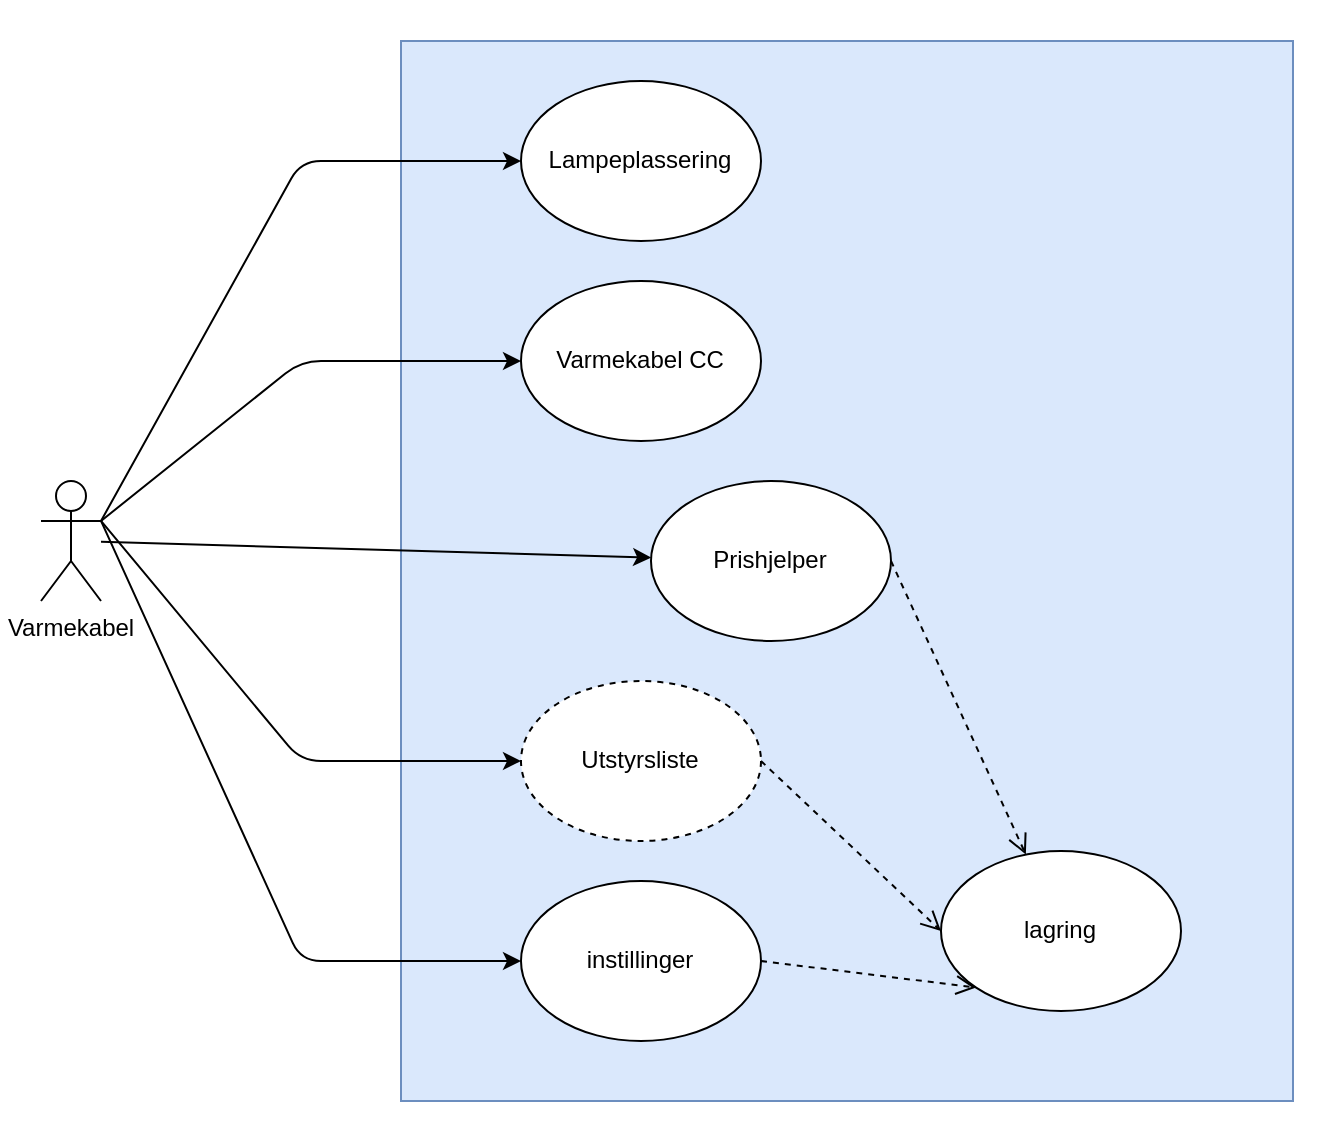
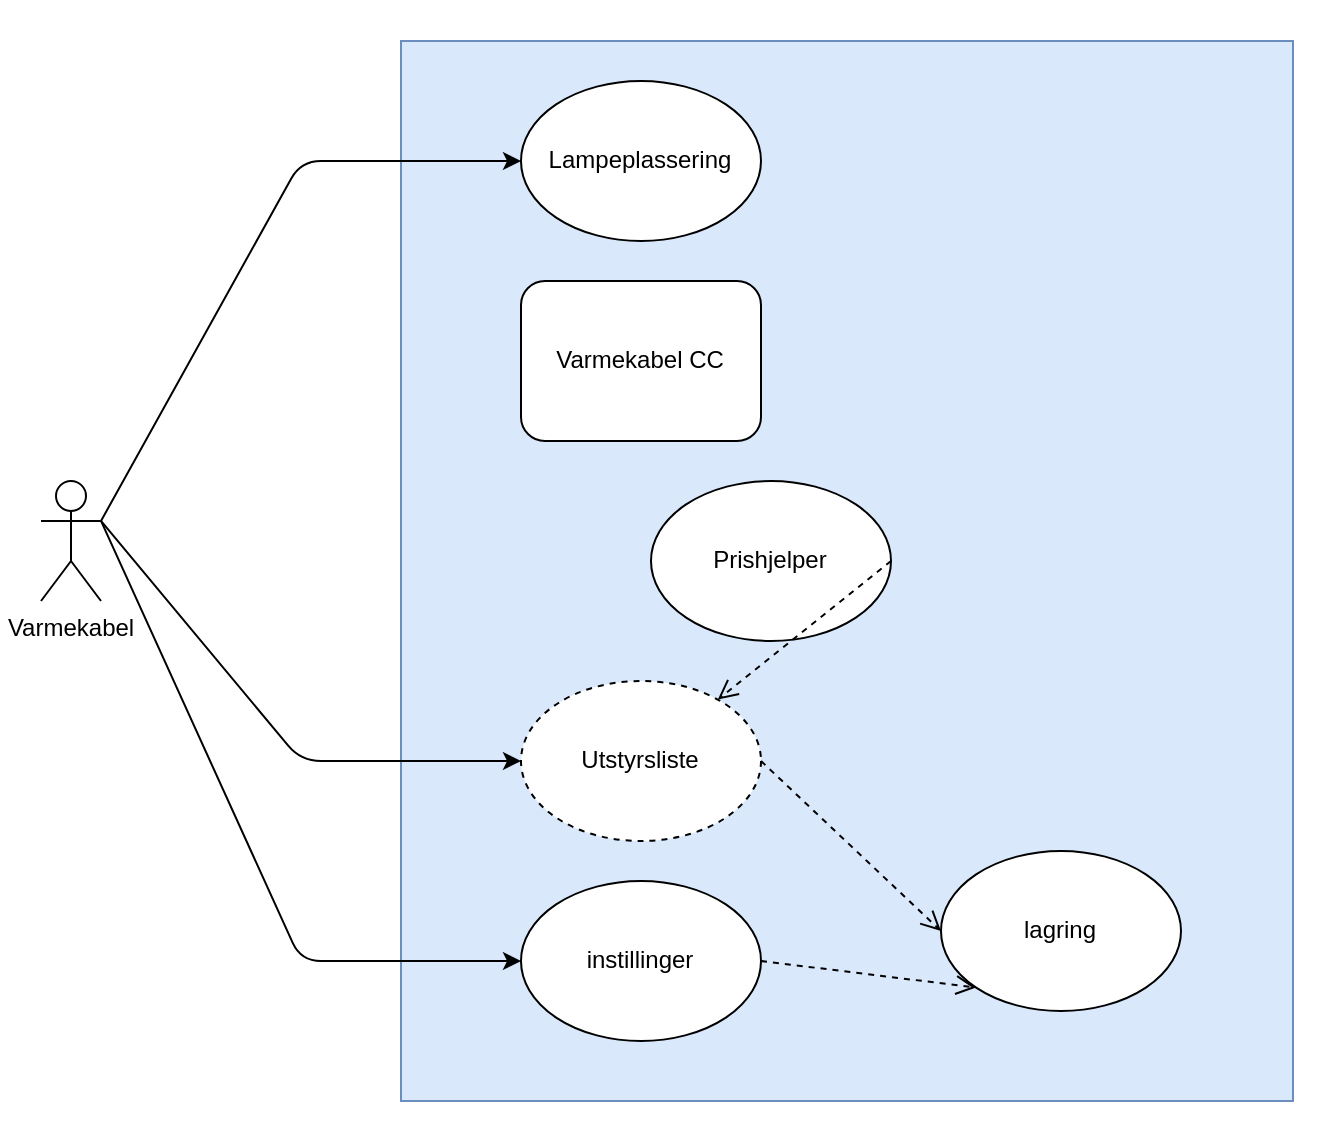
(641, 361) -> (641, 361)
(280, 378) -> none
(380, 550) -> none
(957, 706) -> (807, 629)
